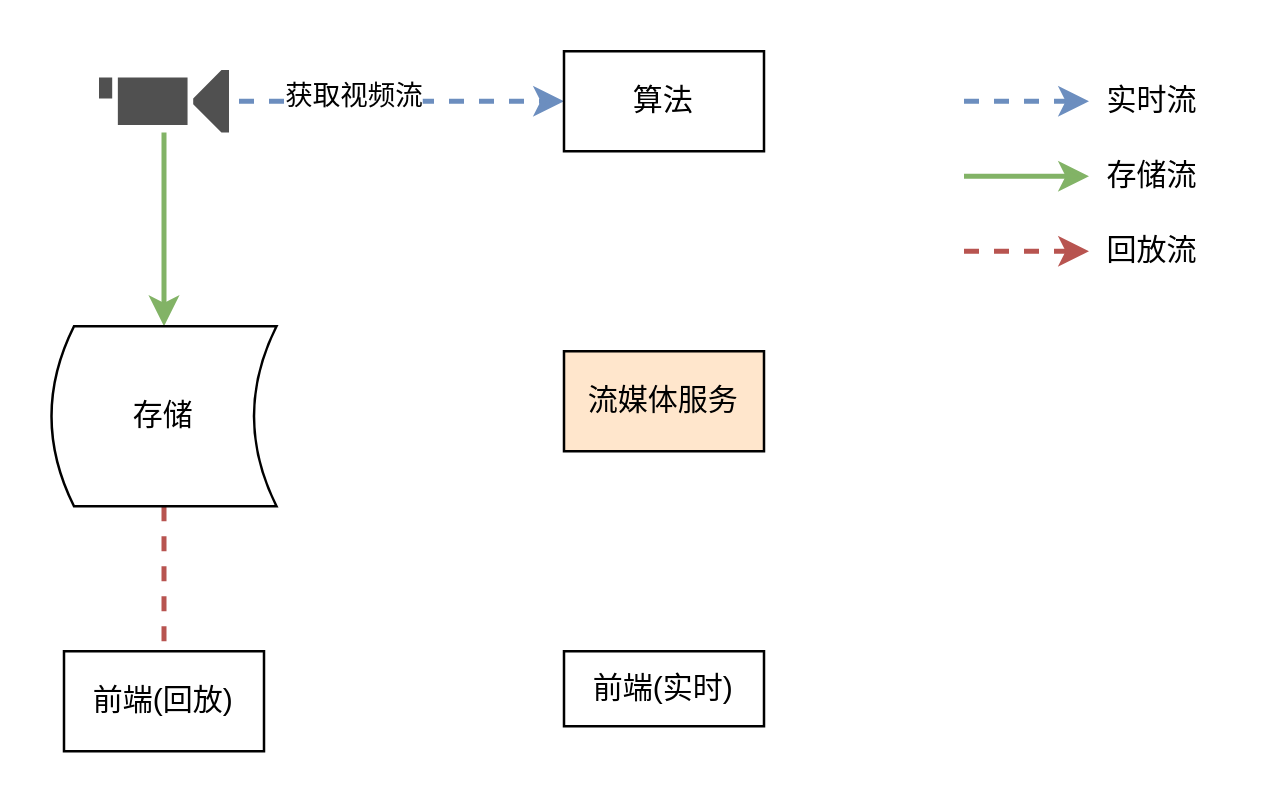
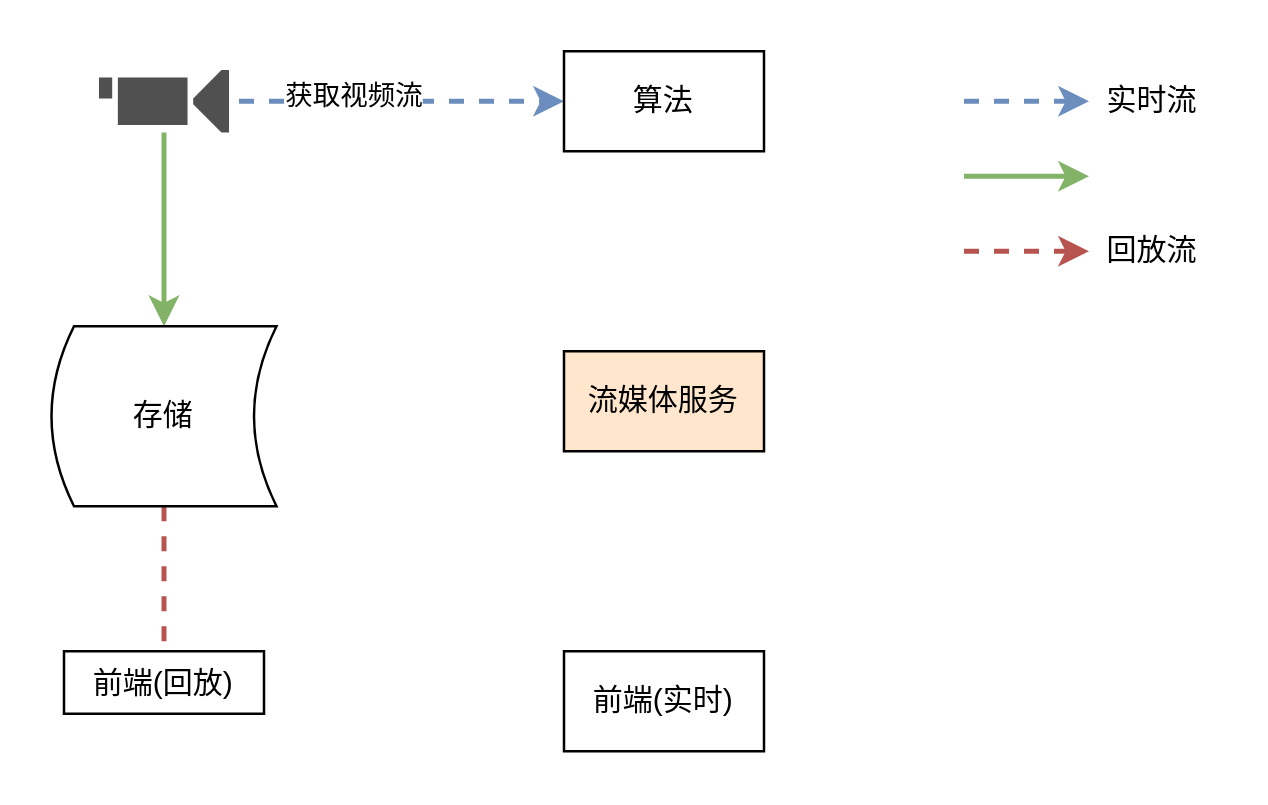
(1151, 176) -> none
(664, 689) -> (664, 701)
(164, 701) -> (164, 683)
